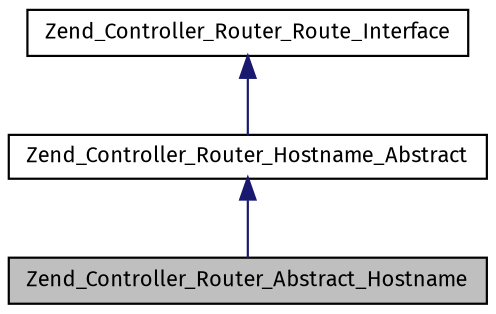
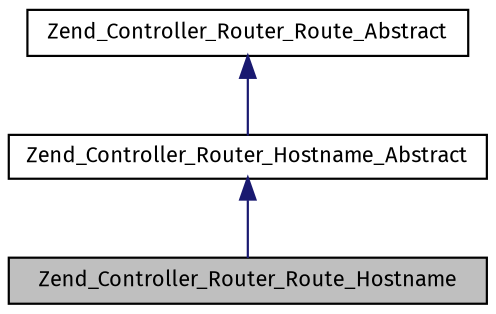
(248, 33) -> (248, 33)
(248, 281) -> (248, 281)
